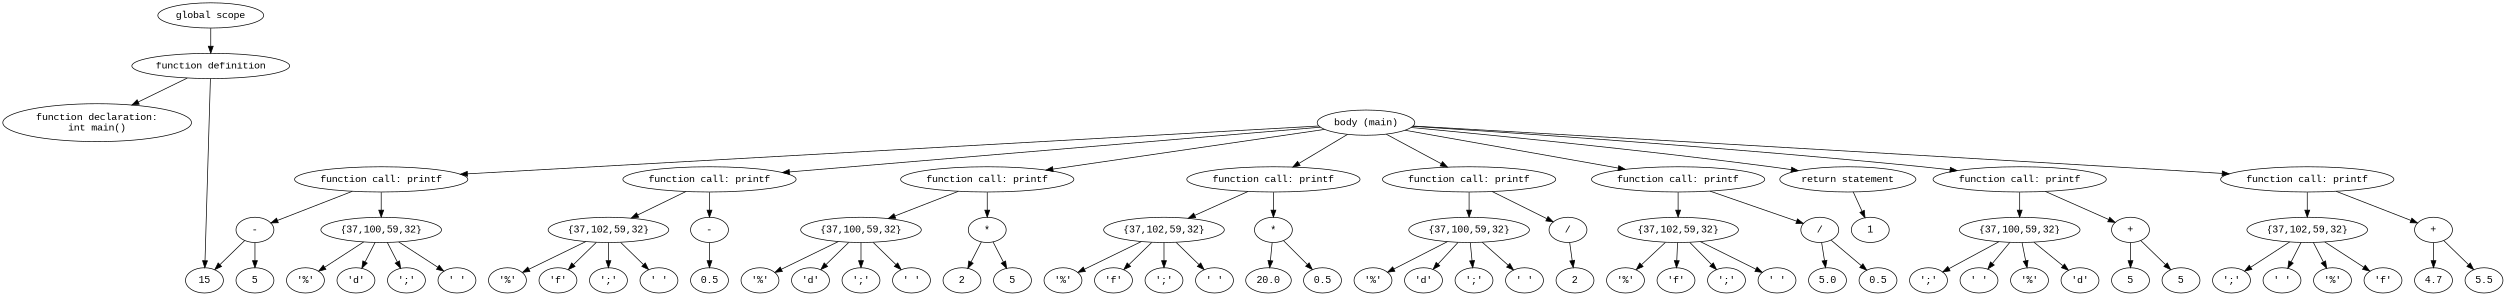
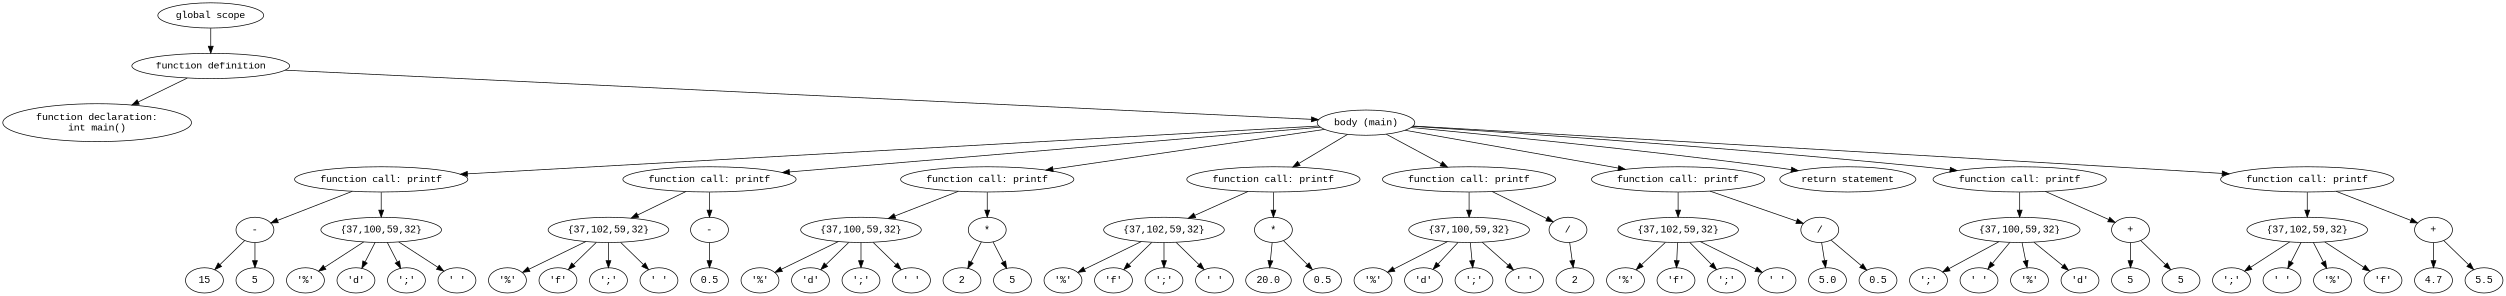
(208, 170) -> (798, 95)
(1870, 230) -> none
